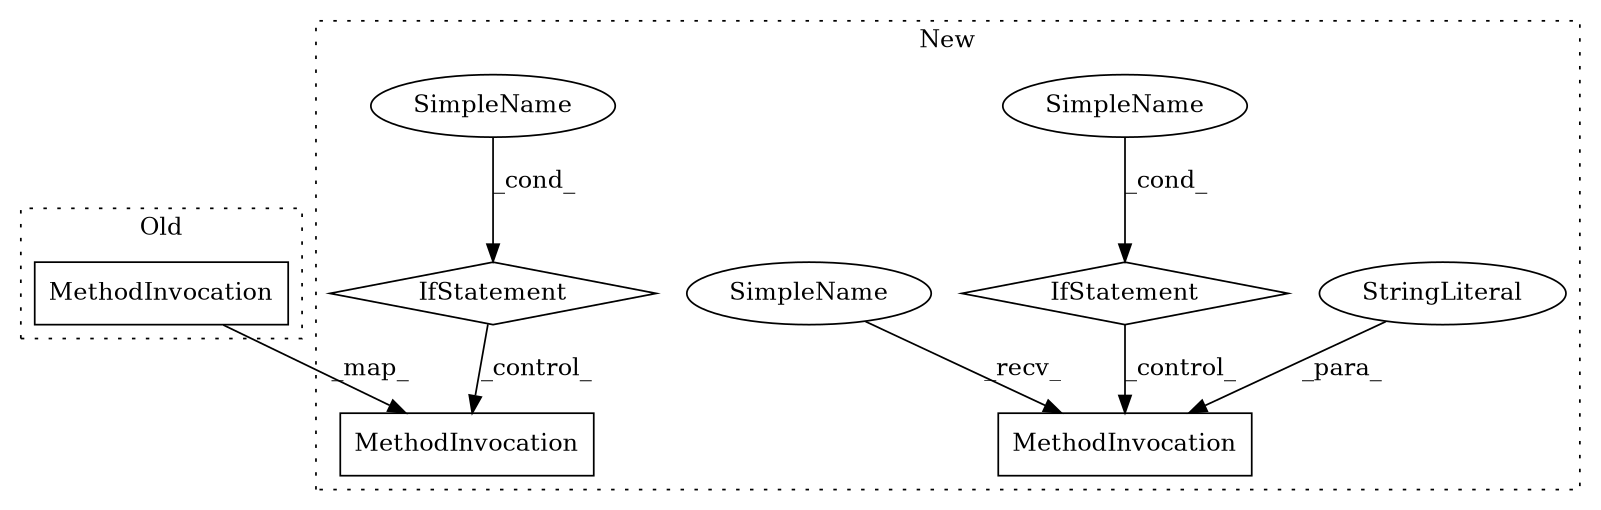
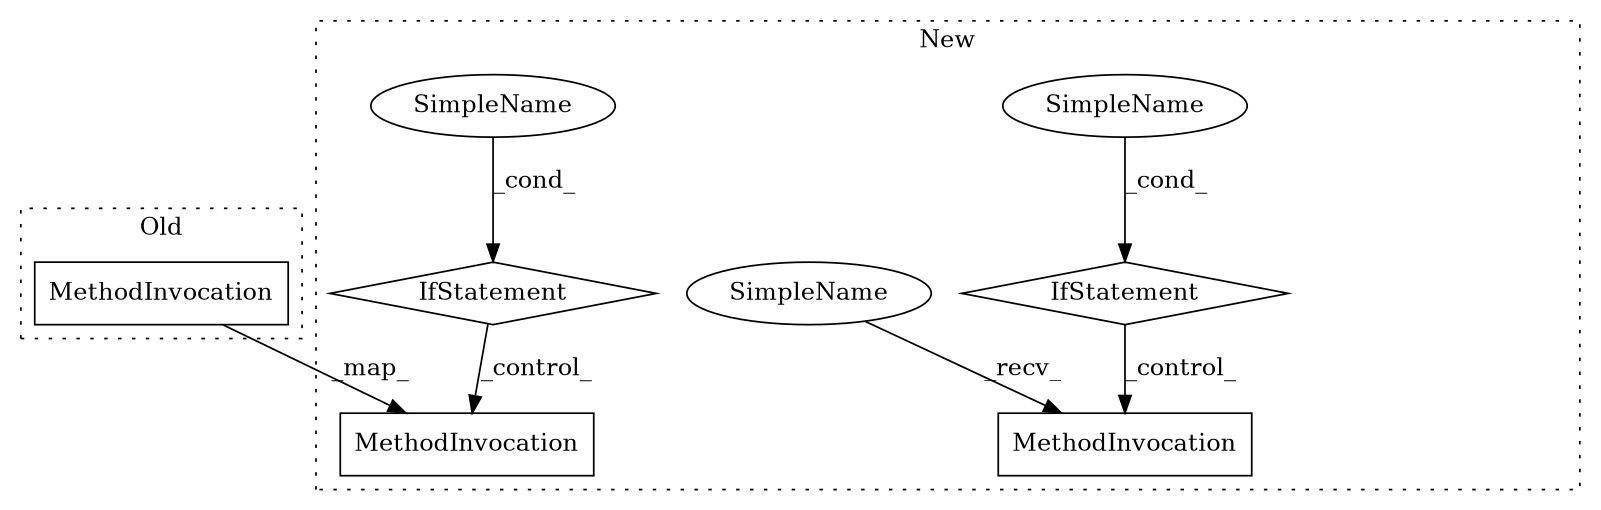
(1443, 293) -> none
